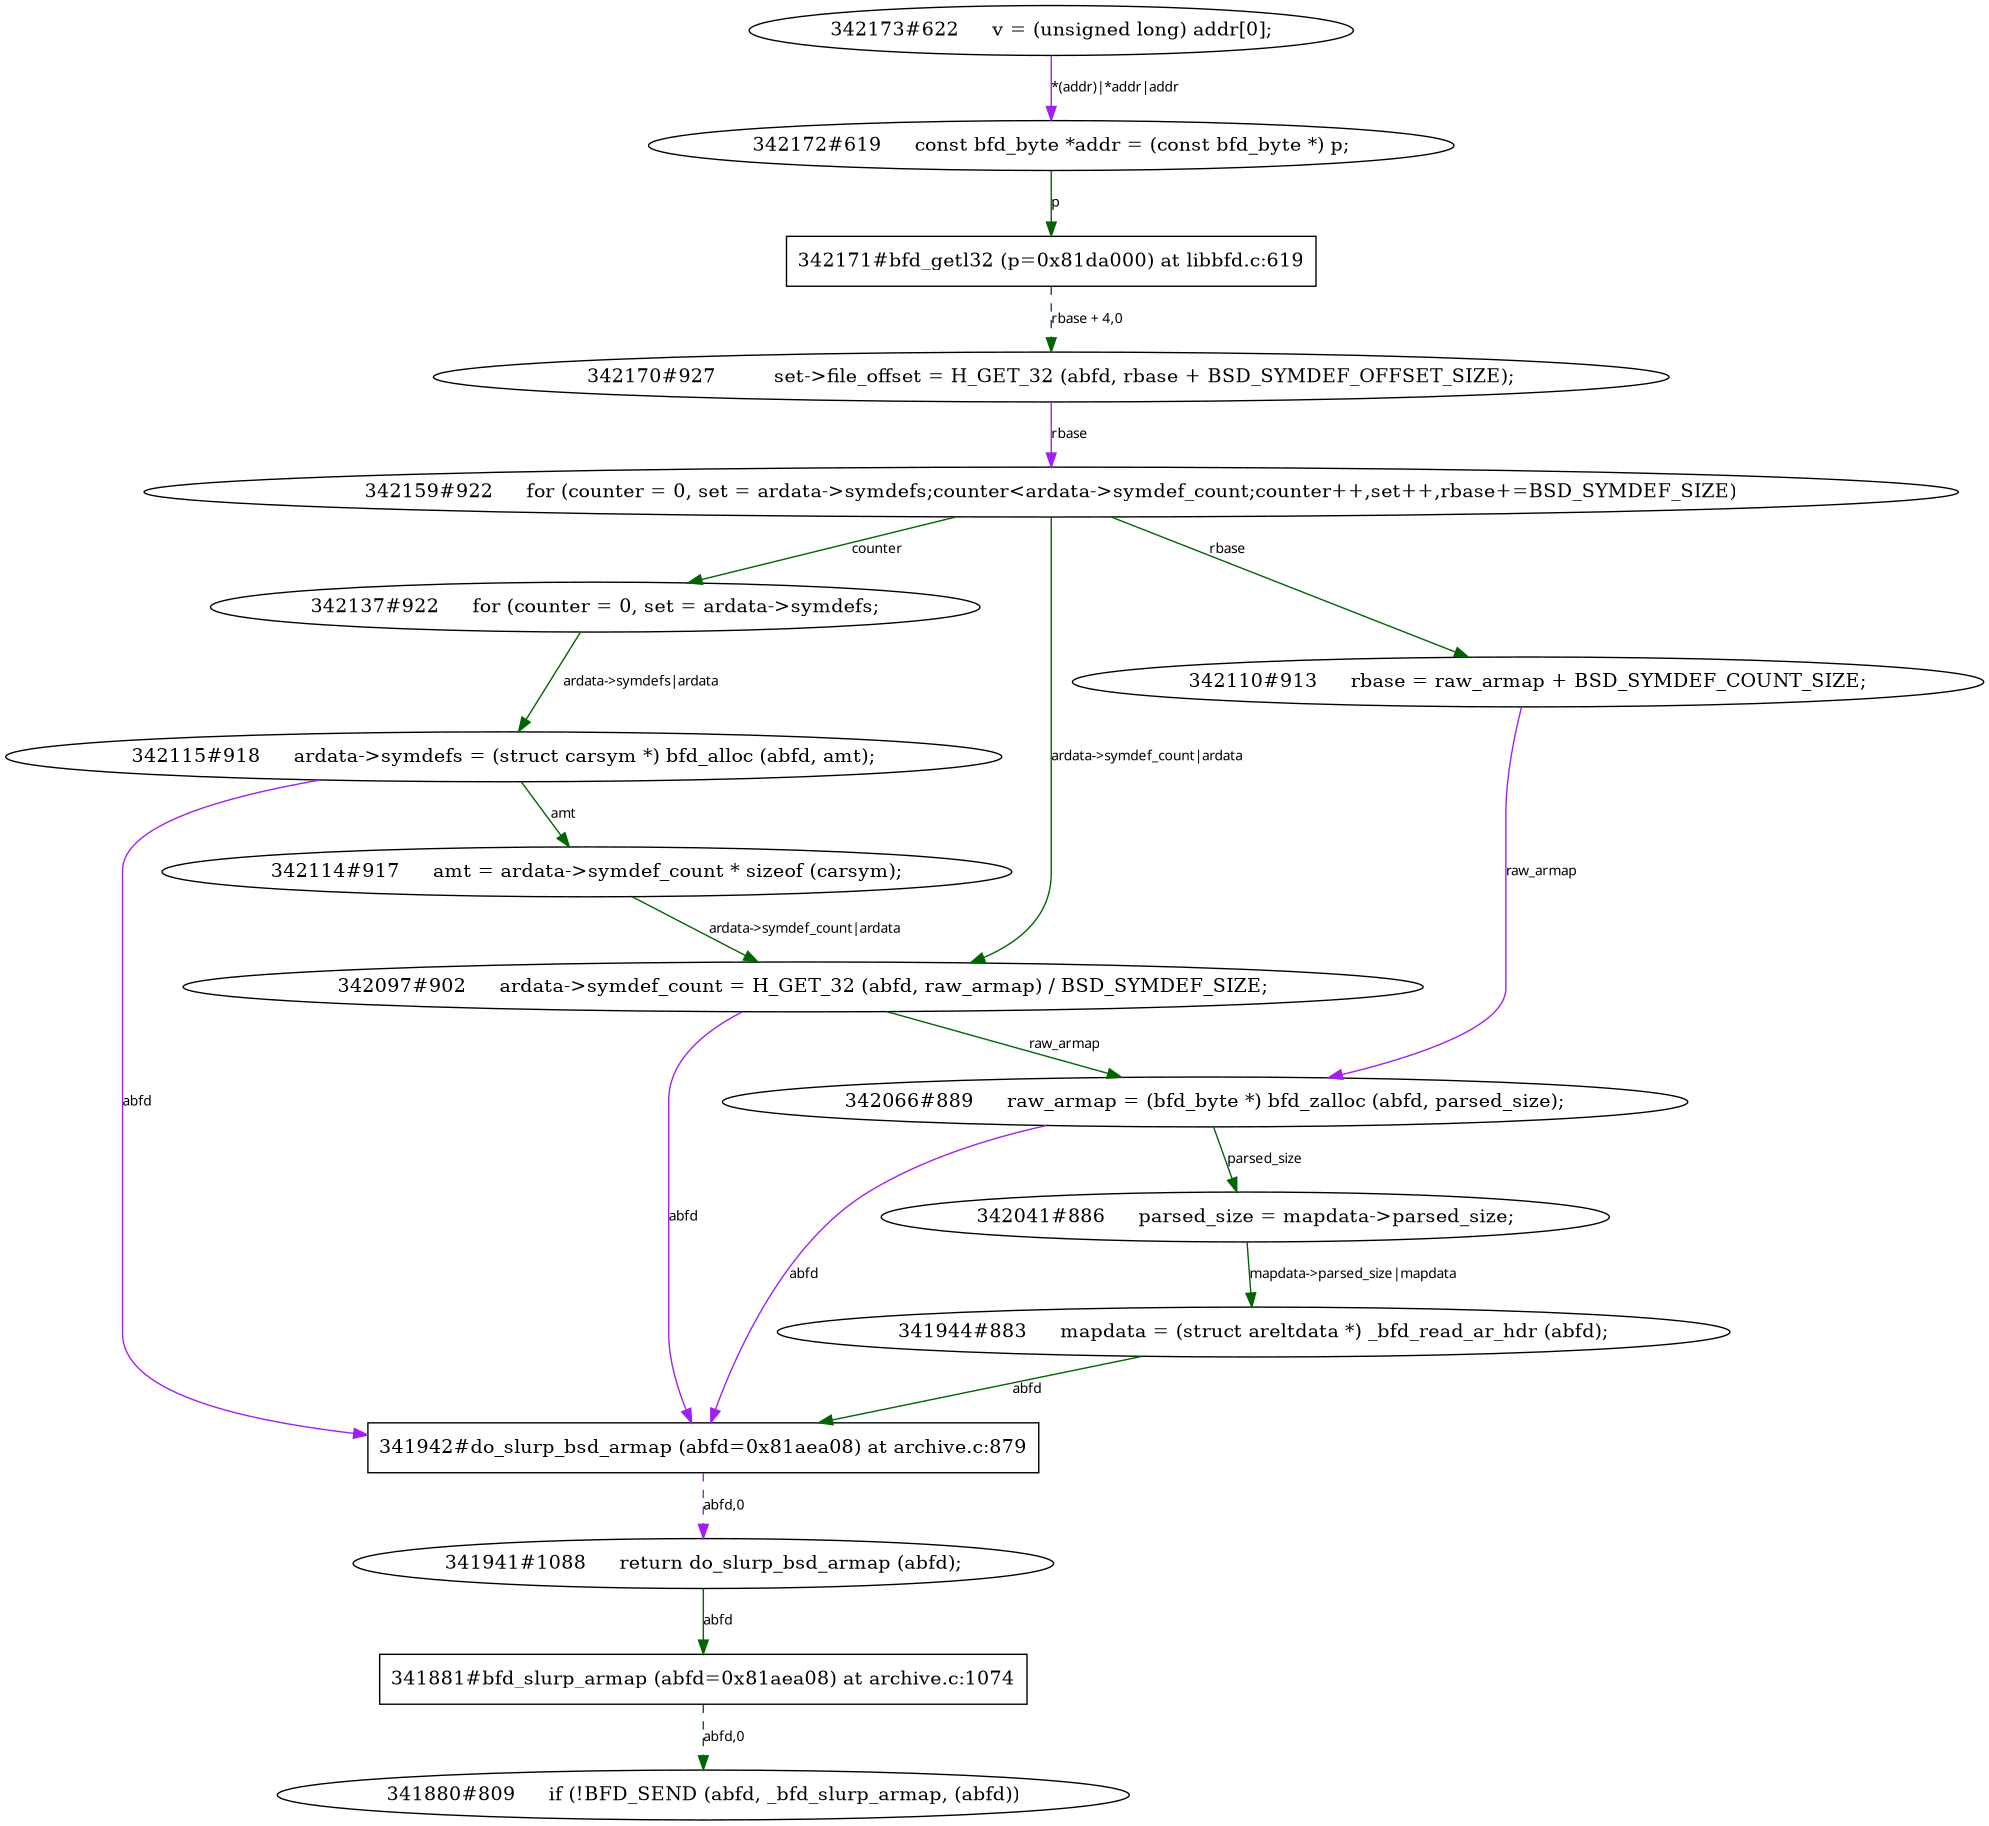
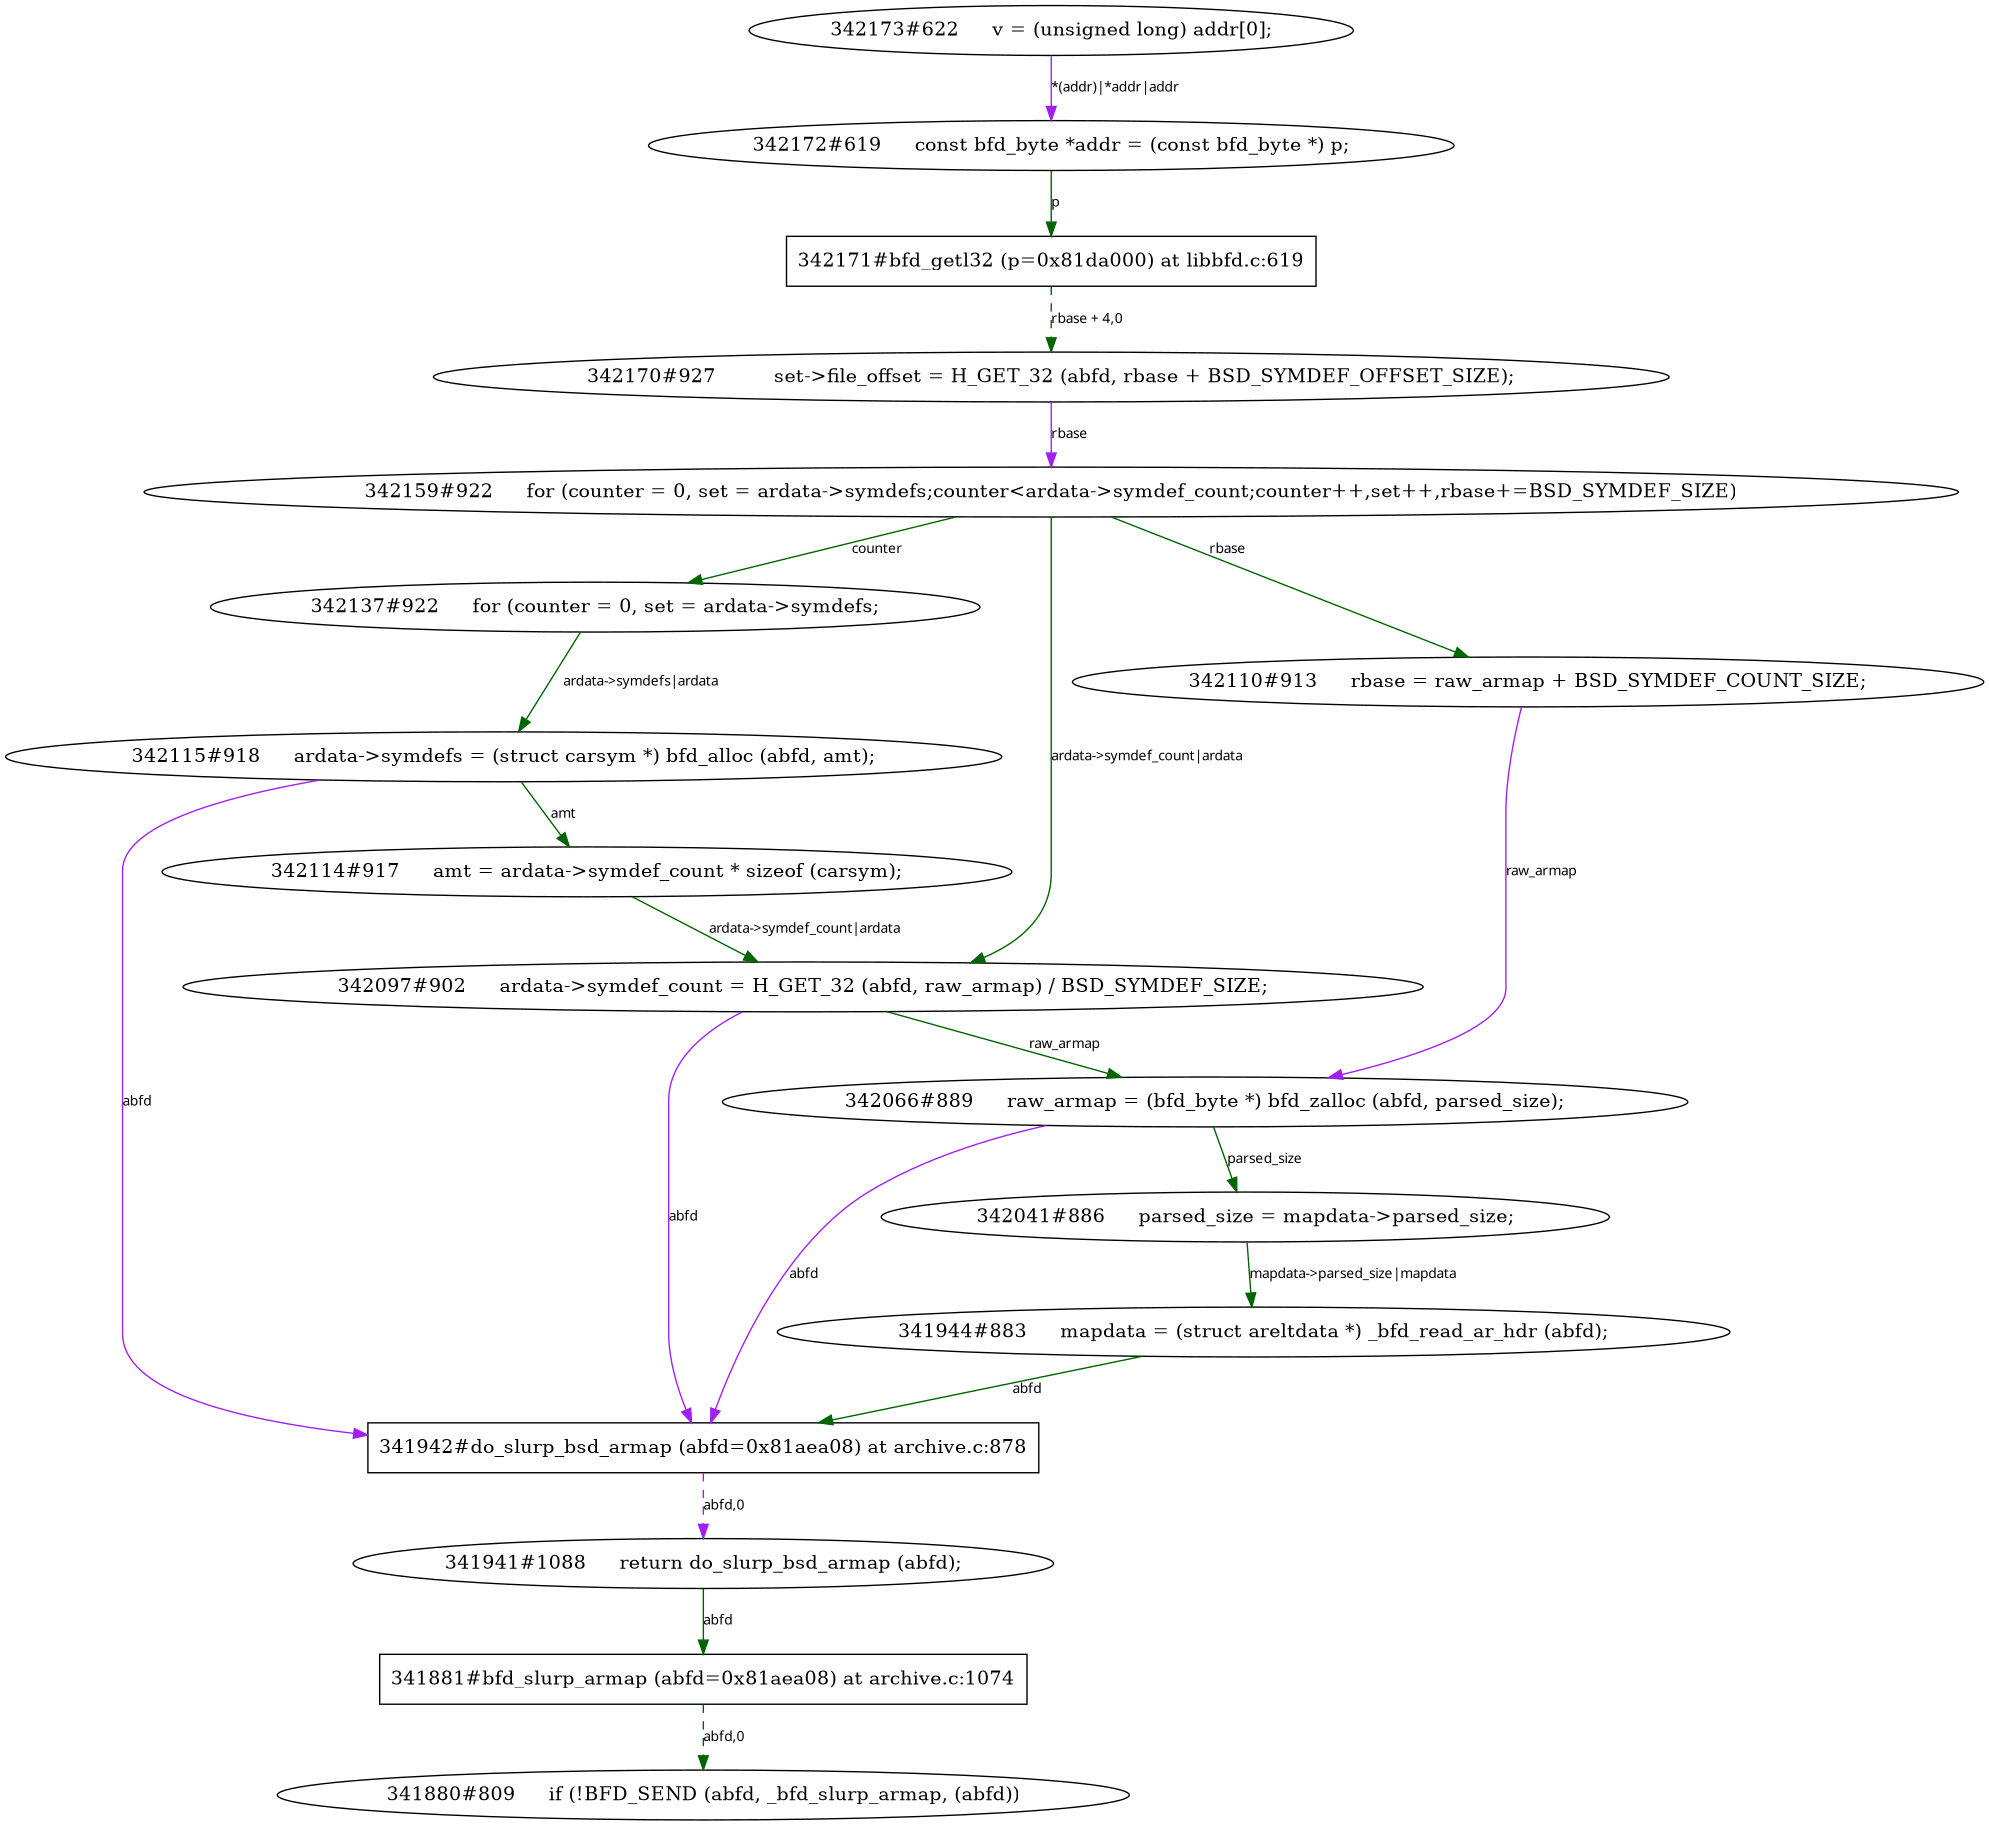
(703, 1448) -> (703, 1448)
